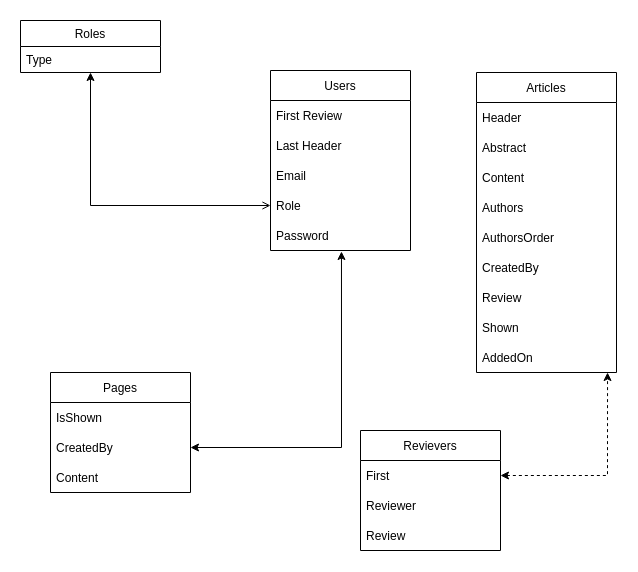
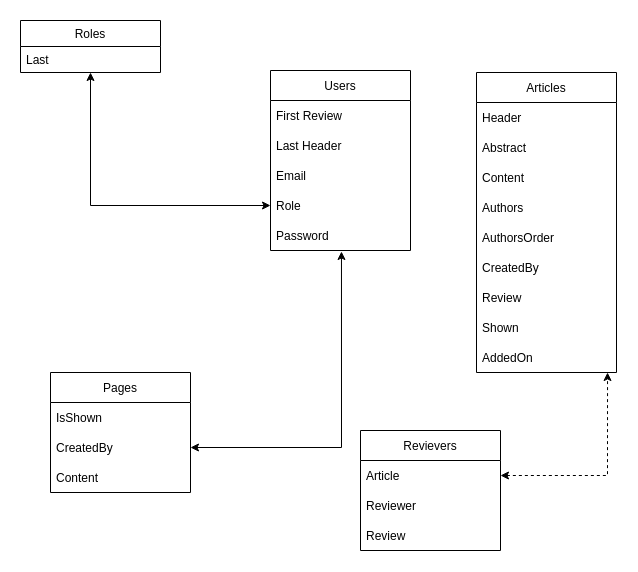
(39, 60) -> (39, 60)
(263, 206) -> (262, 206)
(381, 476) -> (386, 476)
